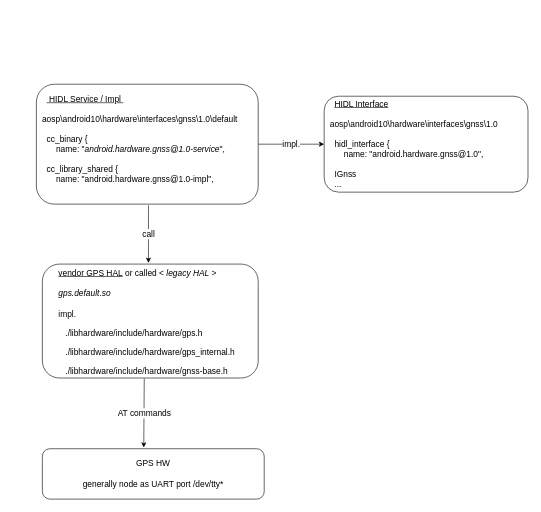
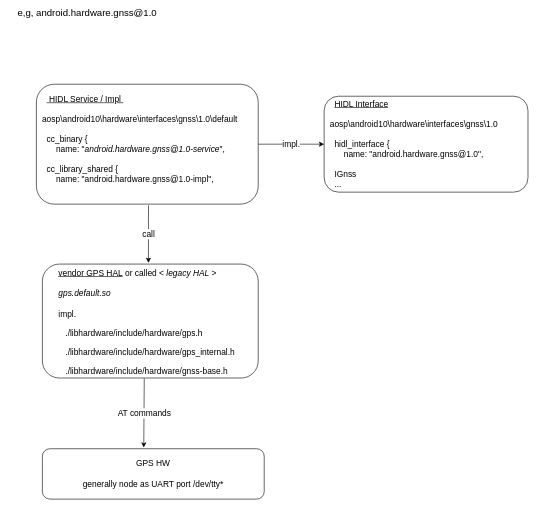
none -> (87, 30)
